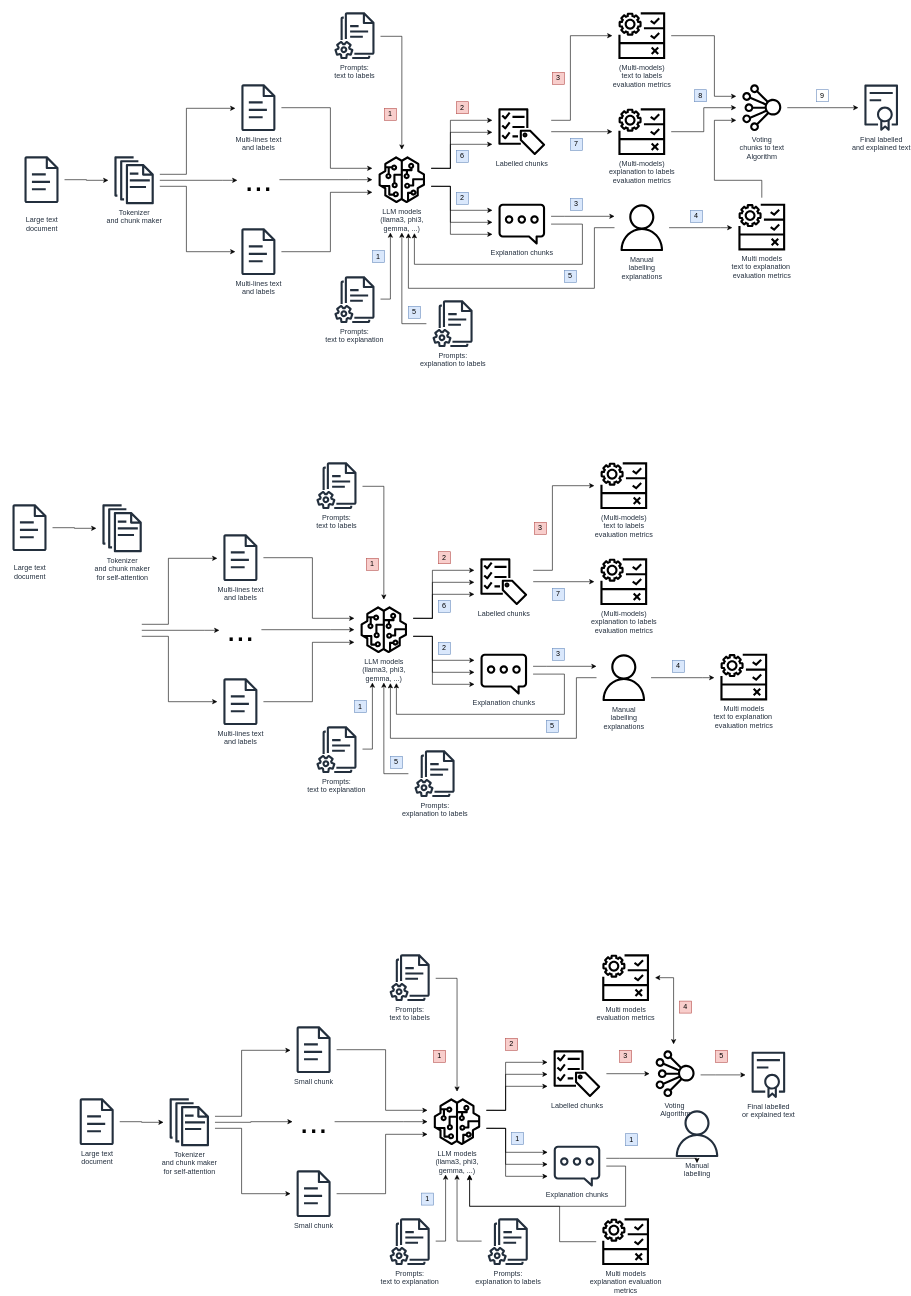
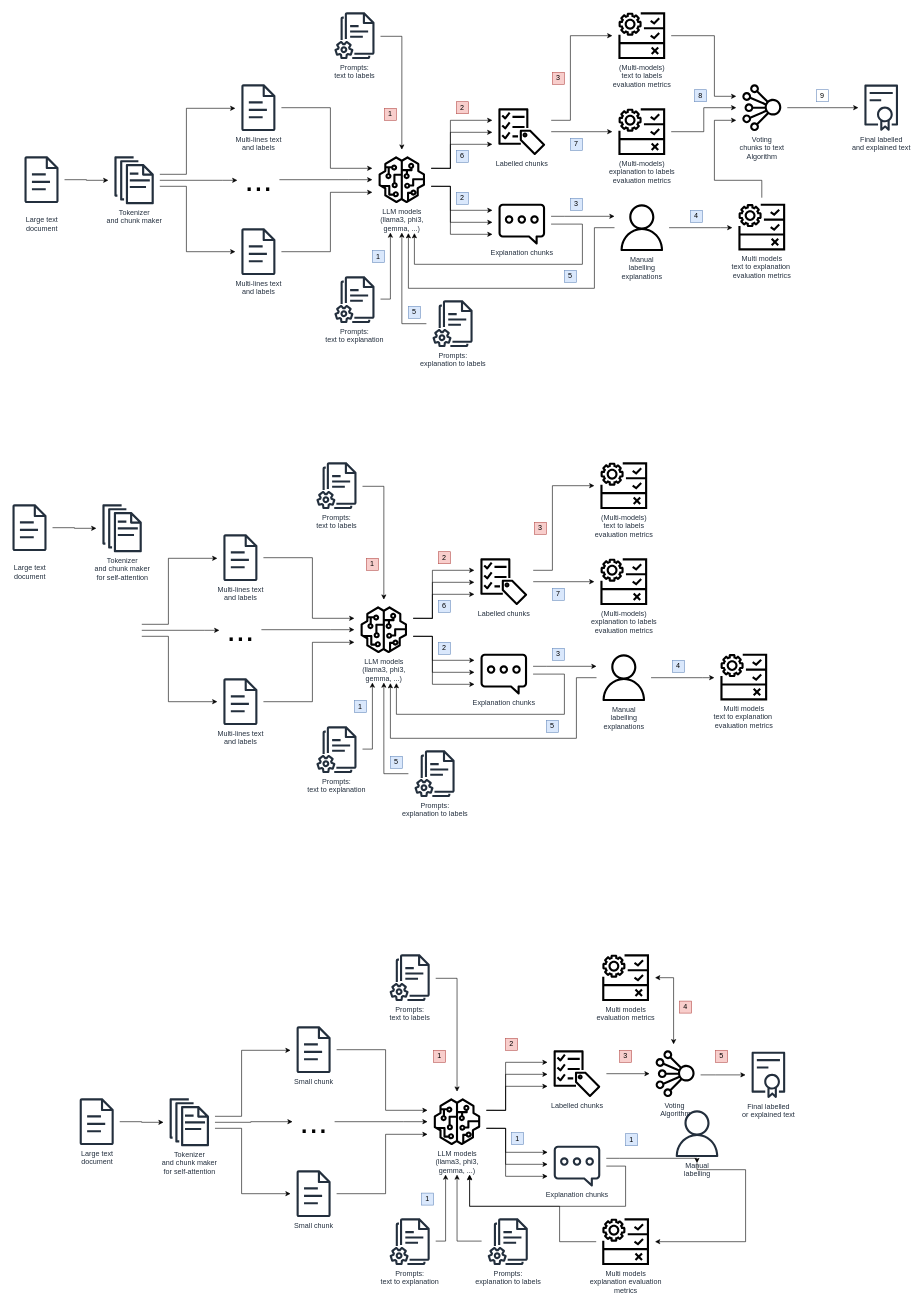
none -> (746, 1206)
